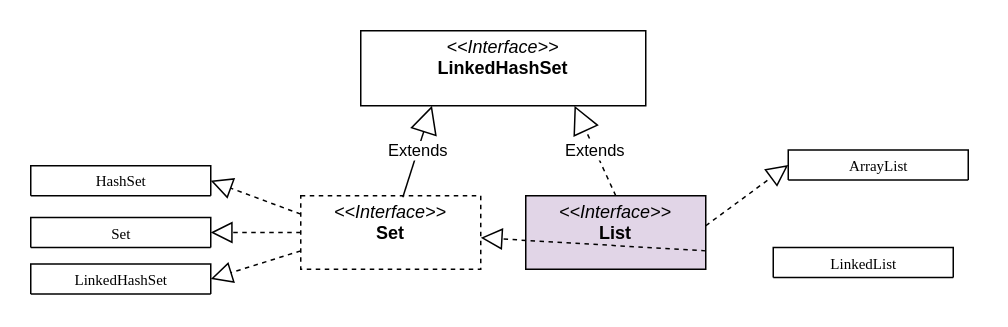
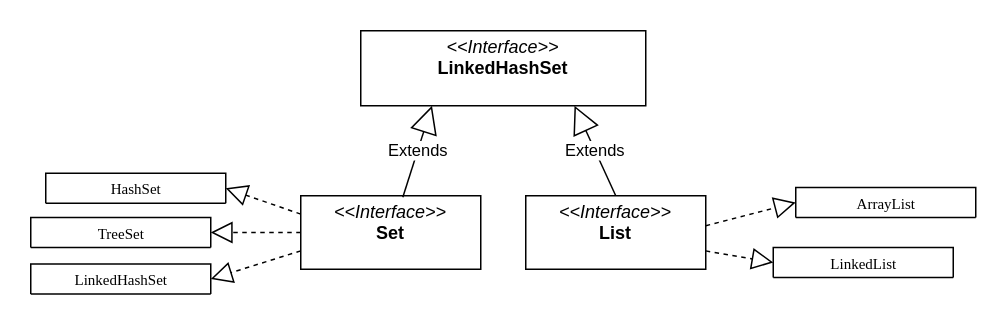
(878, 165) -> (886, 203)
(607, 177) -> (607, 177)
(121, 181) -> (136, 188)
(122, 233) -> (122, 233)
(391, 233) -> (391, 233)
(616, 233) -> (616, 233)
(604, 245) -> (729, 255)
